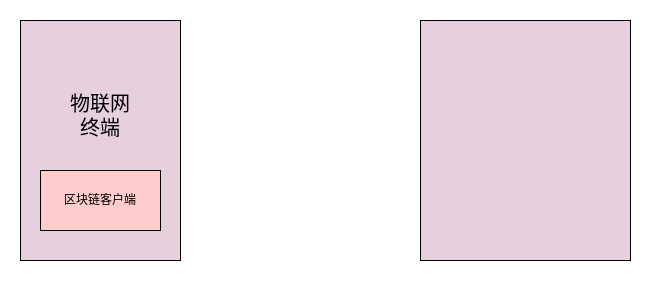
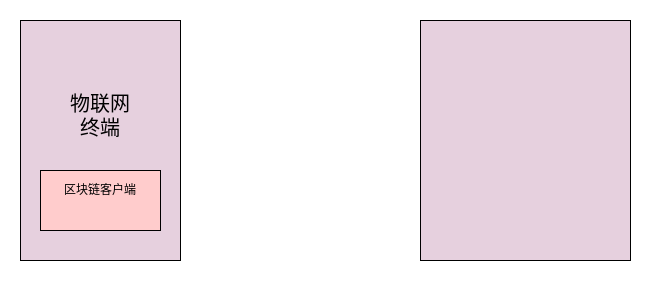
(101, 201) -> (101, 191)
